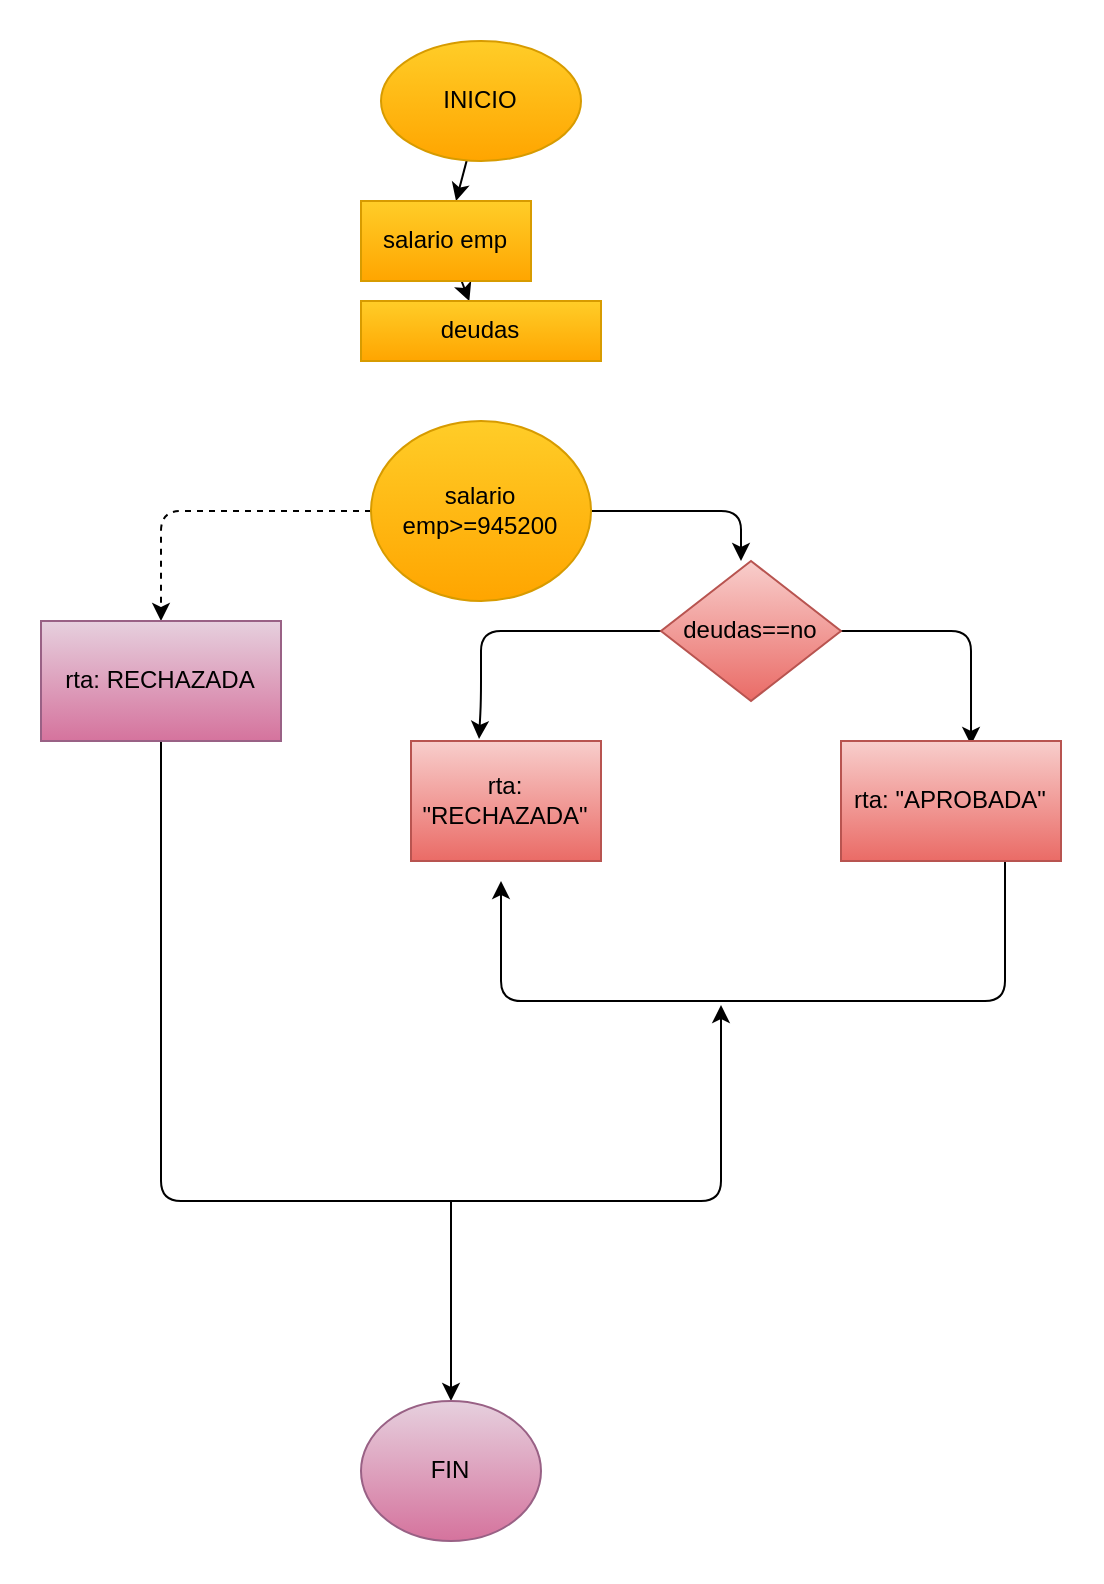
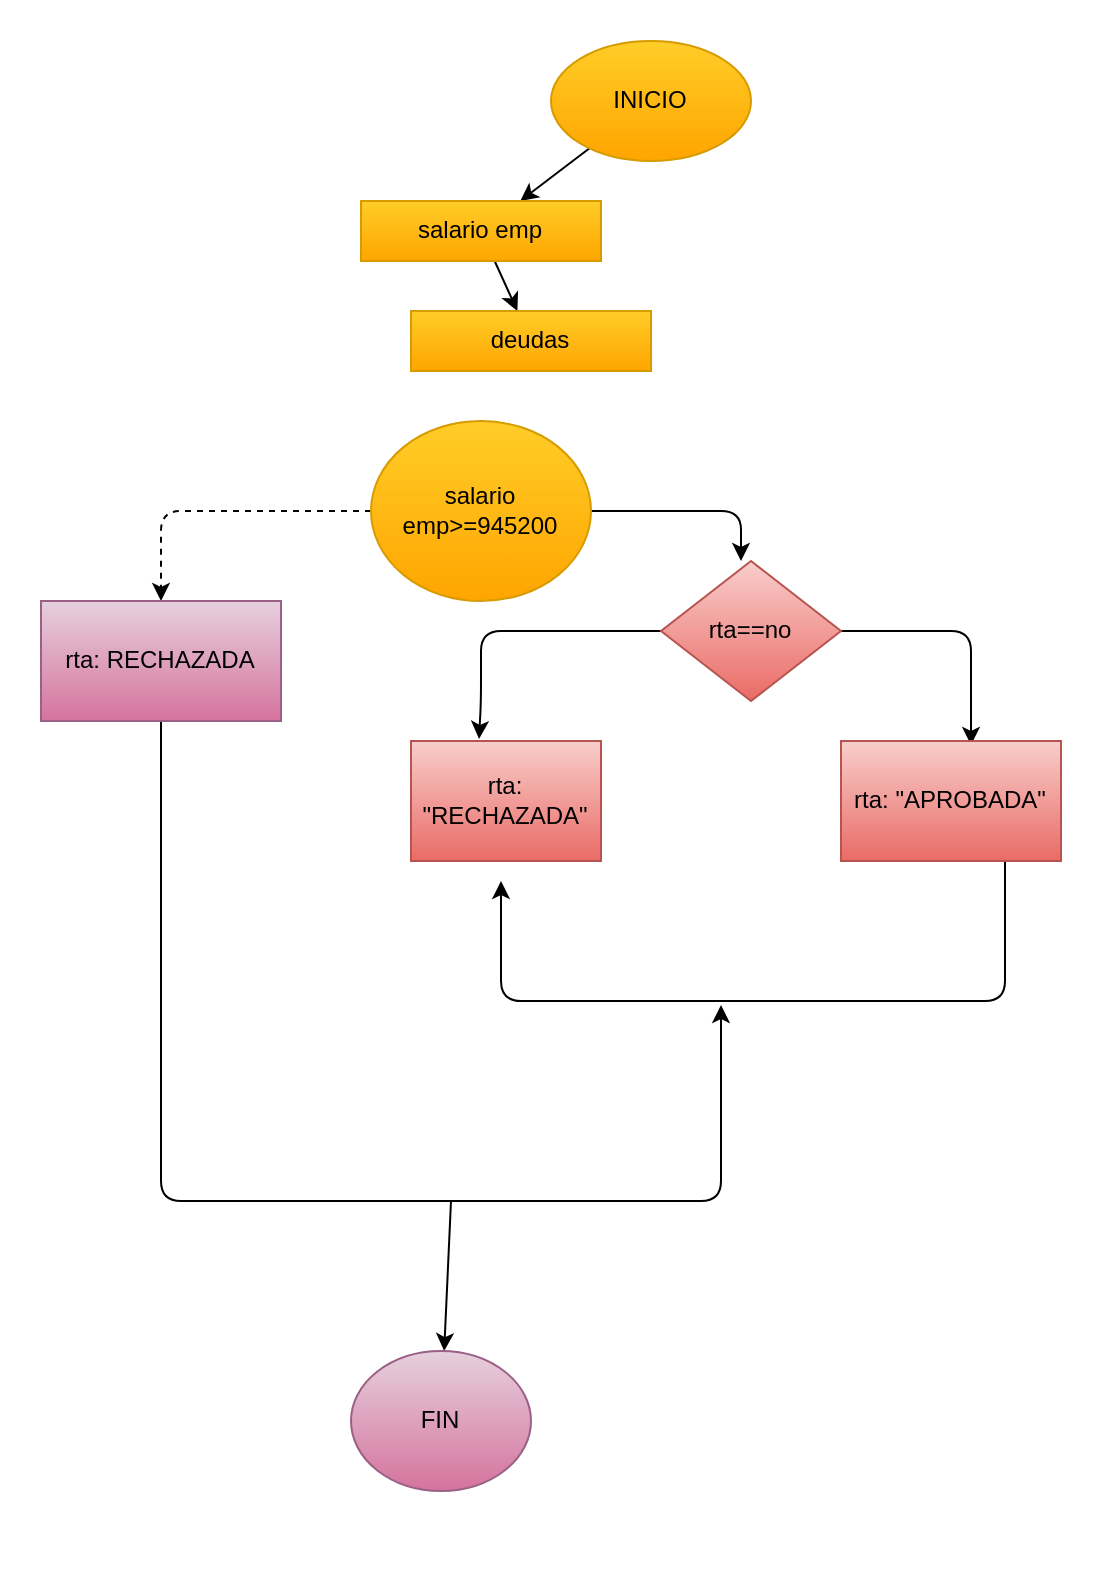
(481, 101) -> (651, 101)
(446, 241) -> (481, 231)
(481, 331) -> (531, 341)
(751, 631) -> (751, 631)
(161, 681) -> (161, 661)
(451, 1471) -> (441, 1421)
